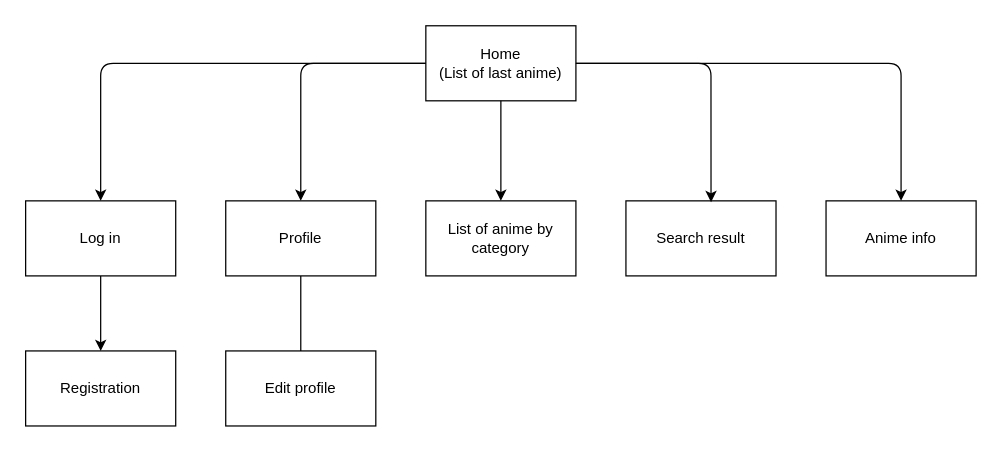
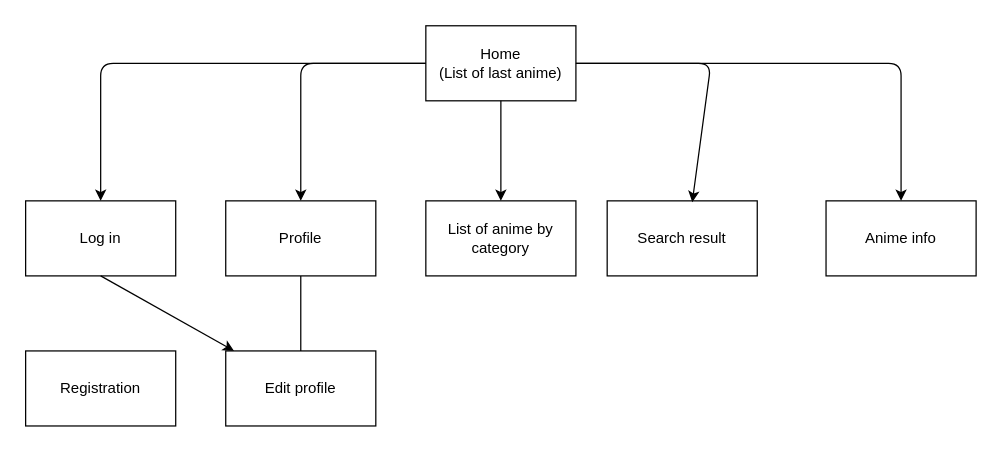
(701, 238) -> (682, 238)
(101, 309) -> (163, 311)
